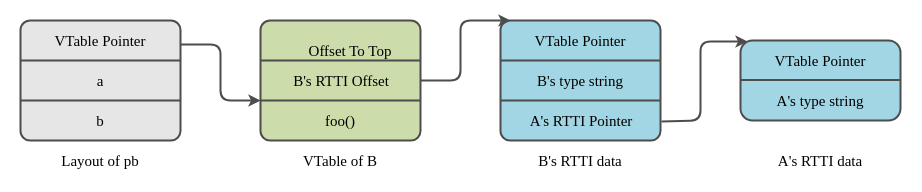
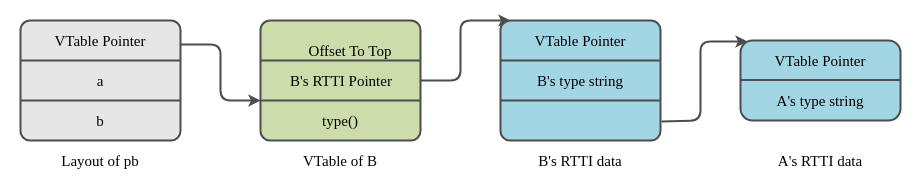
(342, 81) -> (342, 81)
(341, 121) -> (341, 121)
(582, 121) -> none
